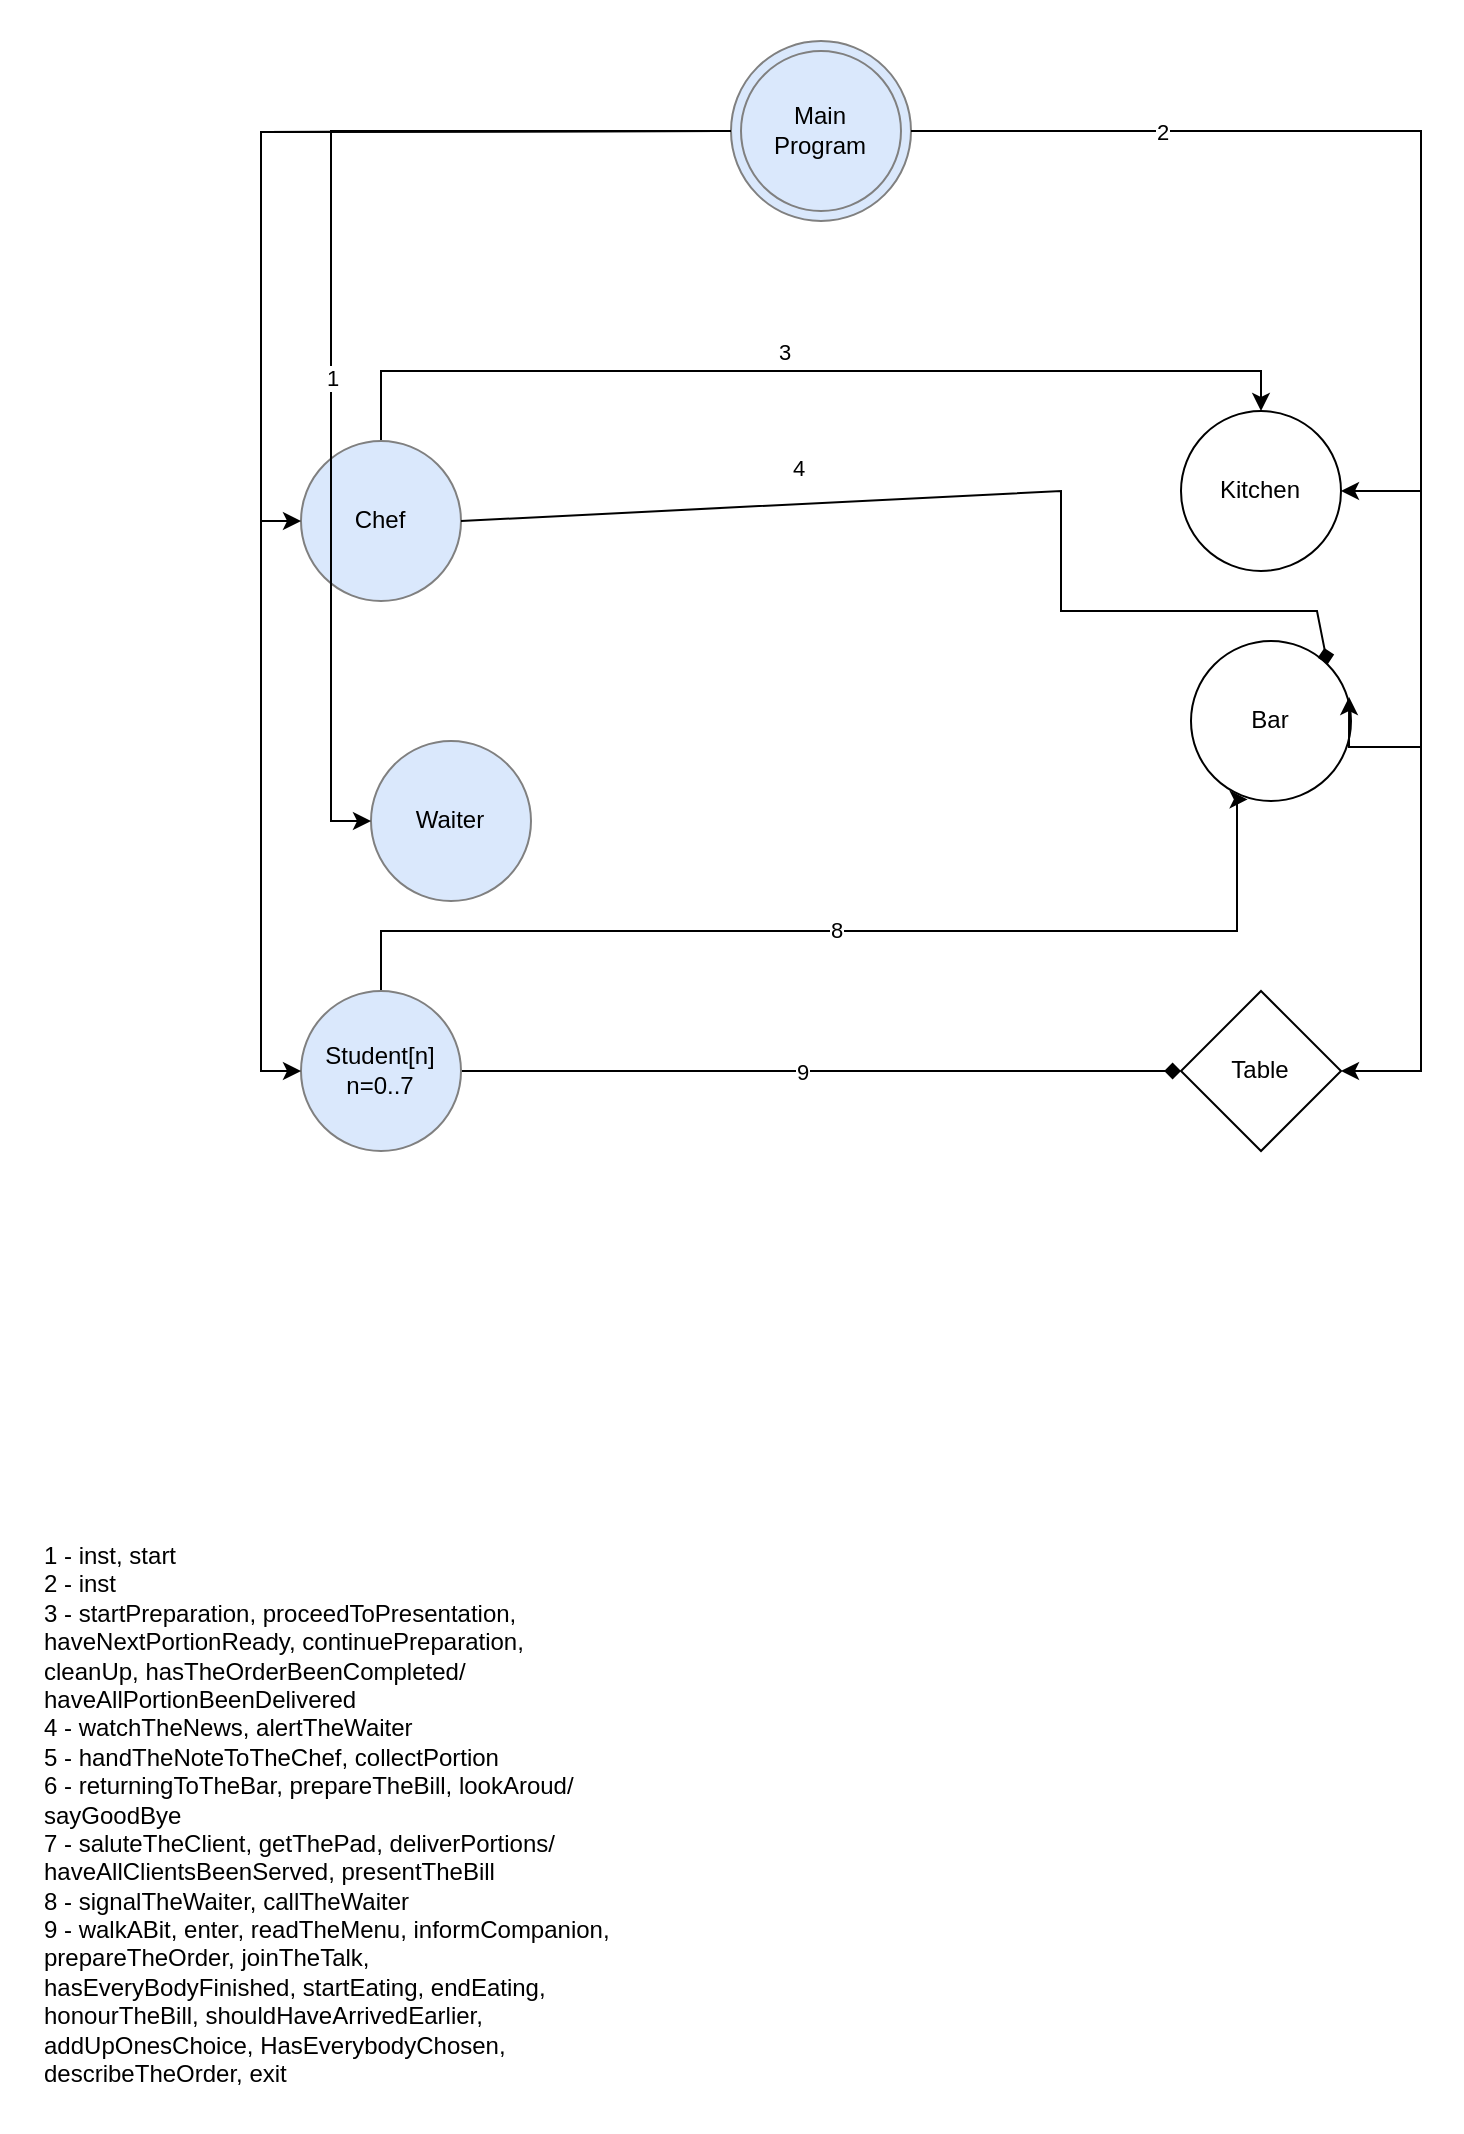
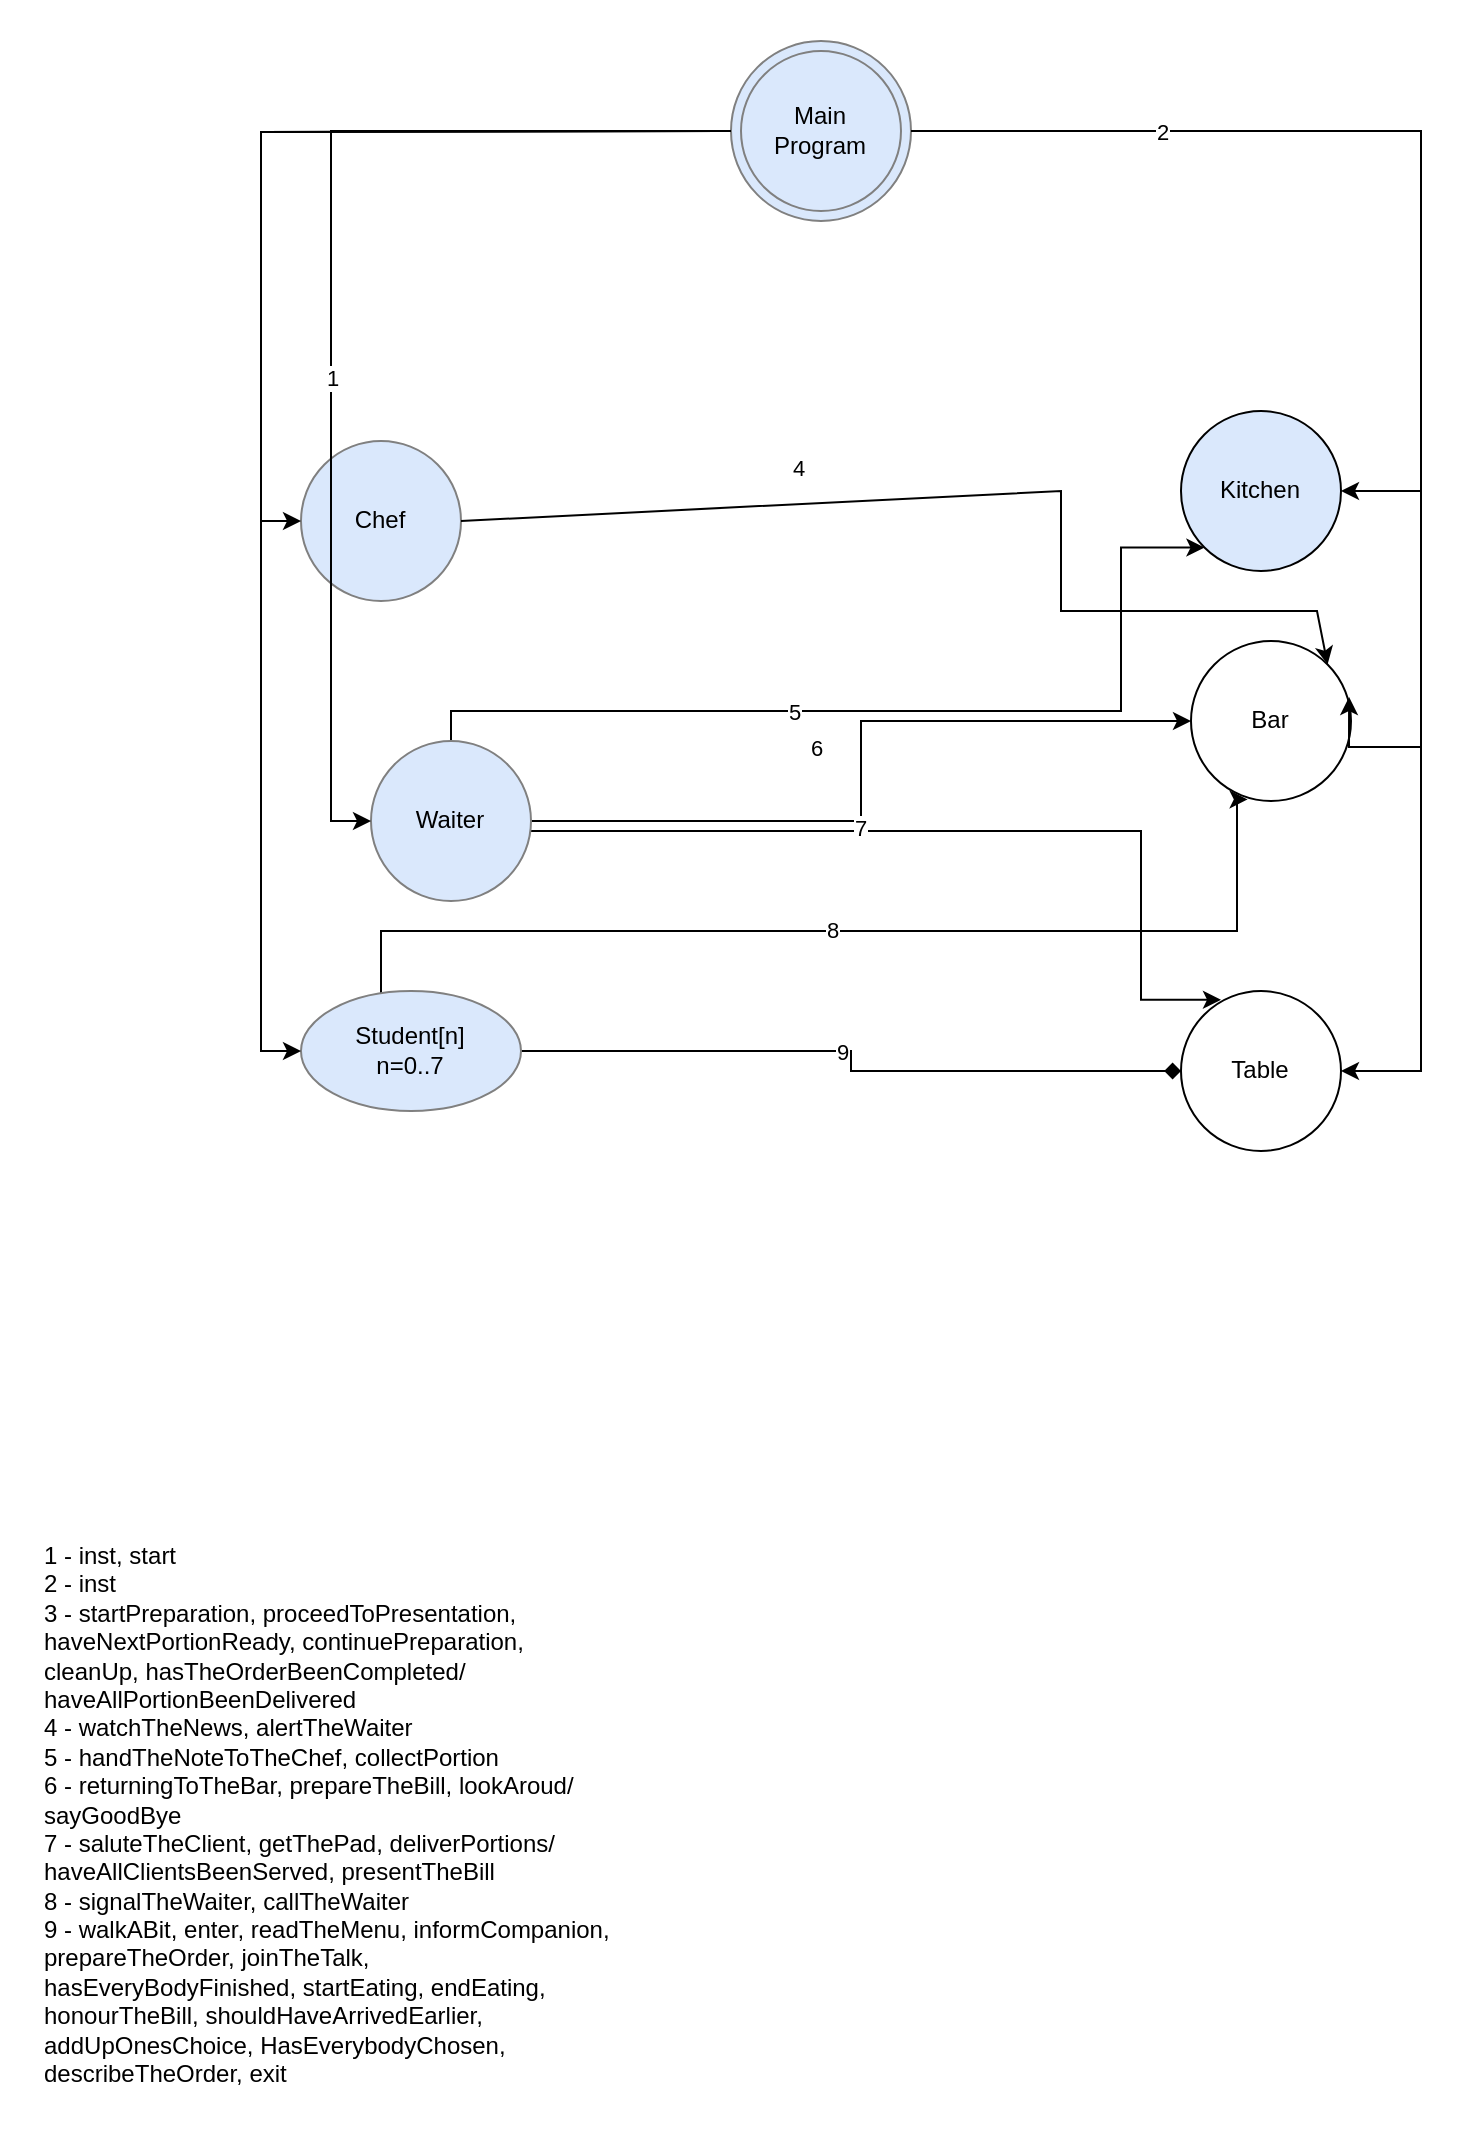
(799, 371) -> none
(1261, 491) -> (1261, 491)
(1325, 649) -> (1325, 650)
none -> (887, 711)
none -> (861, 778)
none -> (953, 831)
(381, 1071) -> (411, 1051)
(1261, 1071) -> (1261, 1071)
